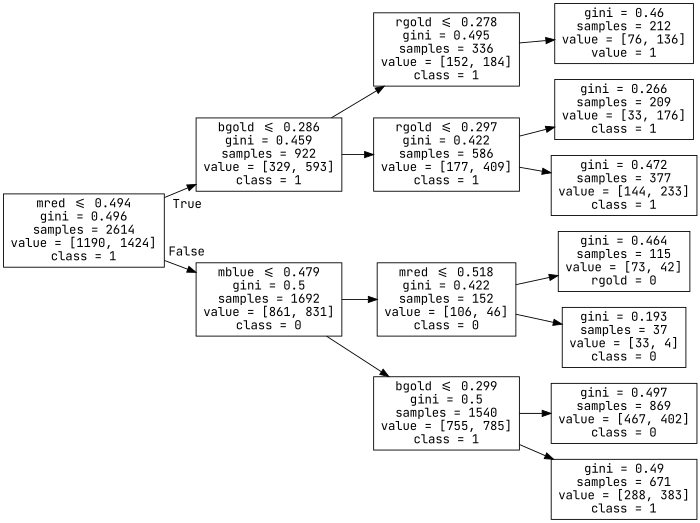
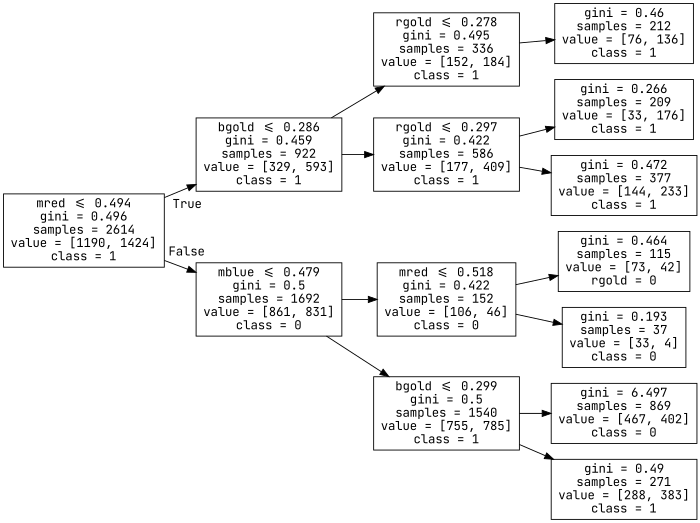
(624, 34) -> (624, 34)
(624, 413) -> (624, 413)
(624, 489) -> (624, 489)
